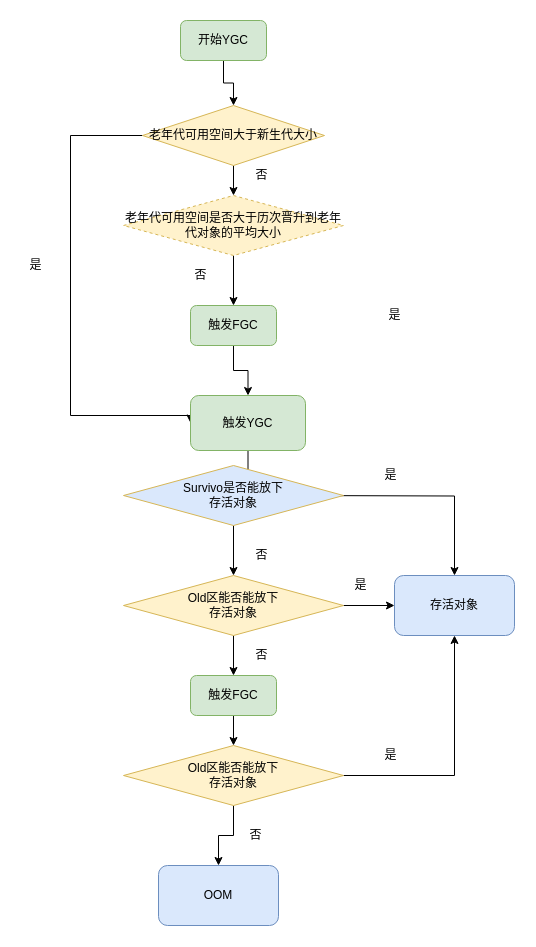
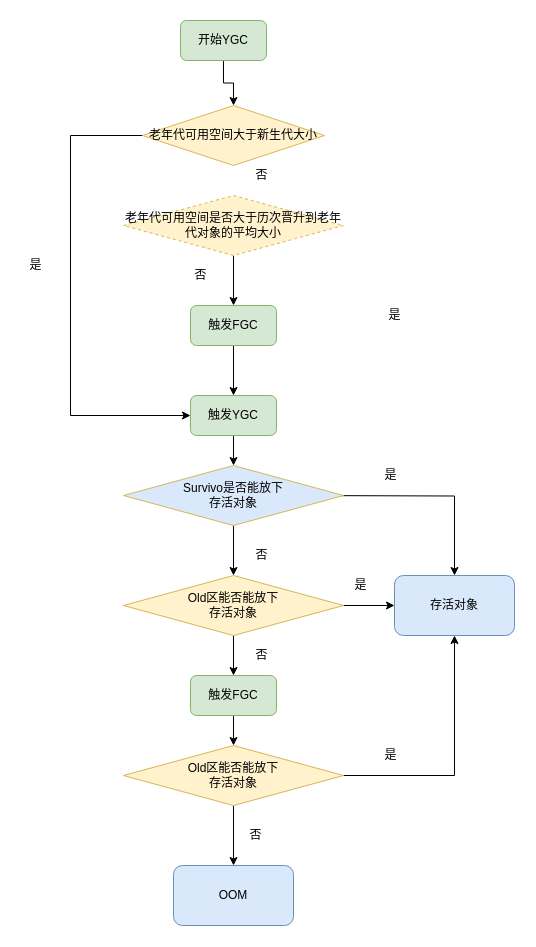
(234, 185) -> none
(248, 423) -> (234, 416)
(219, 896) -> (234, 896)
